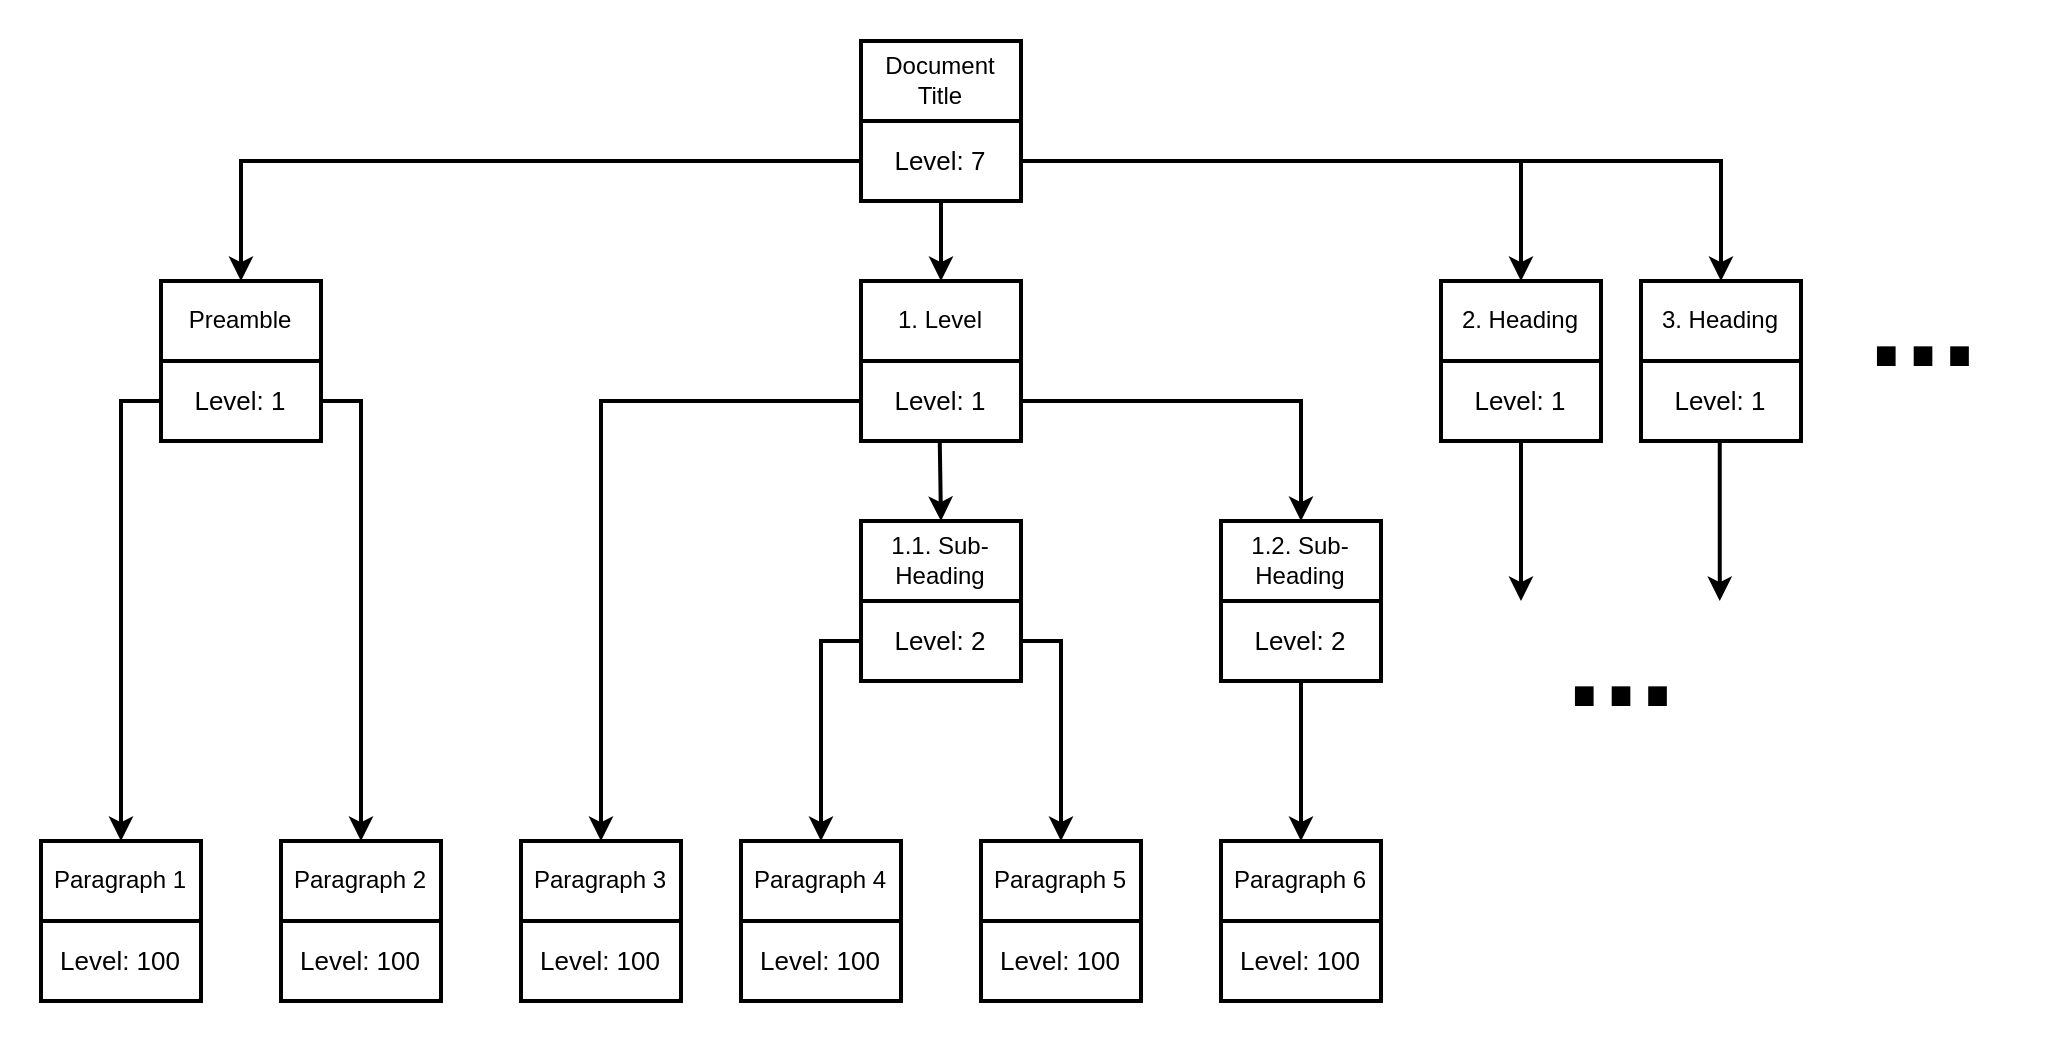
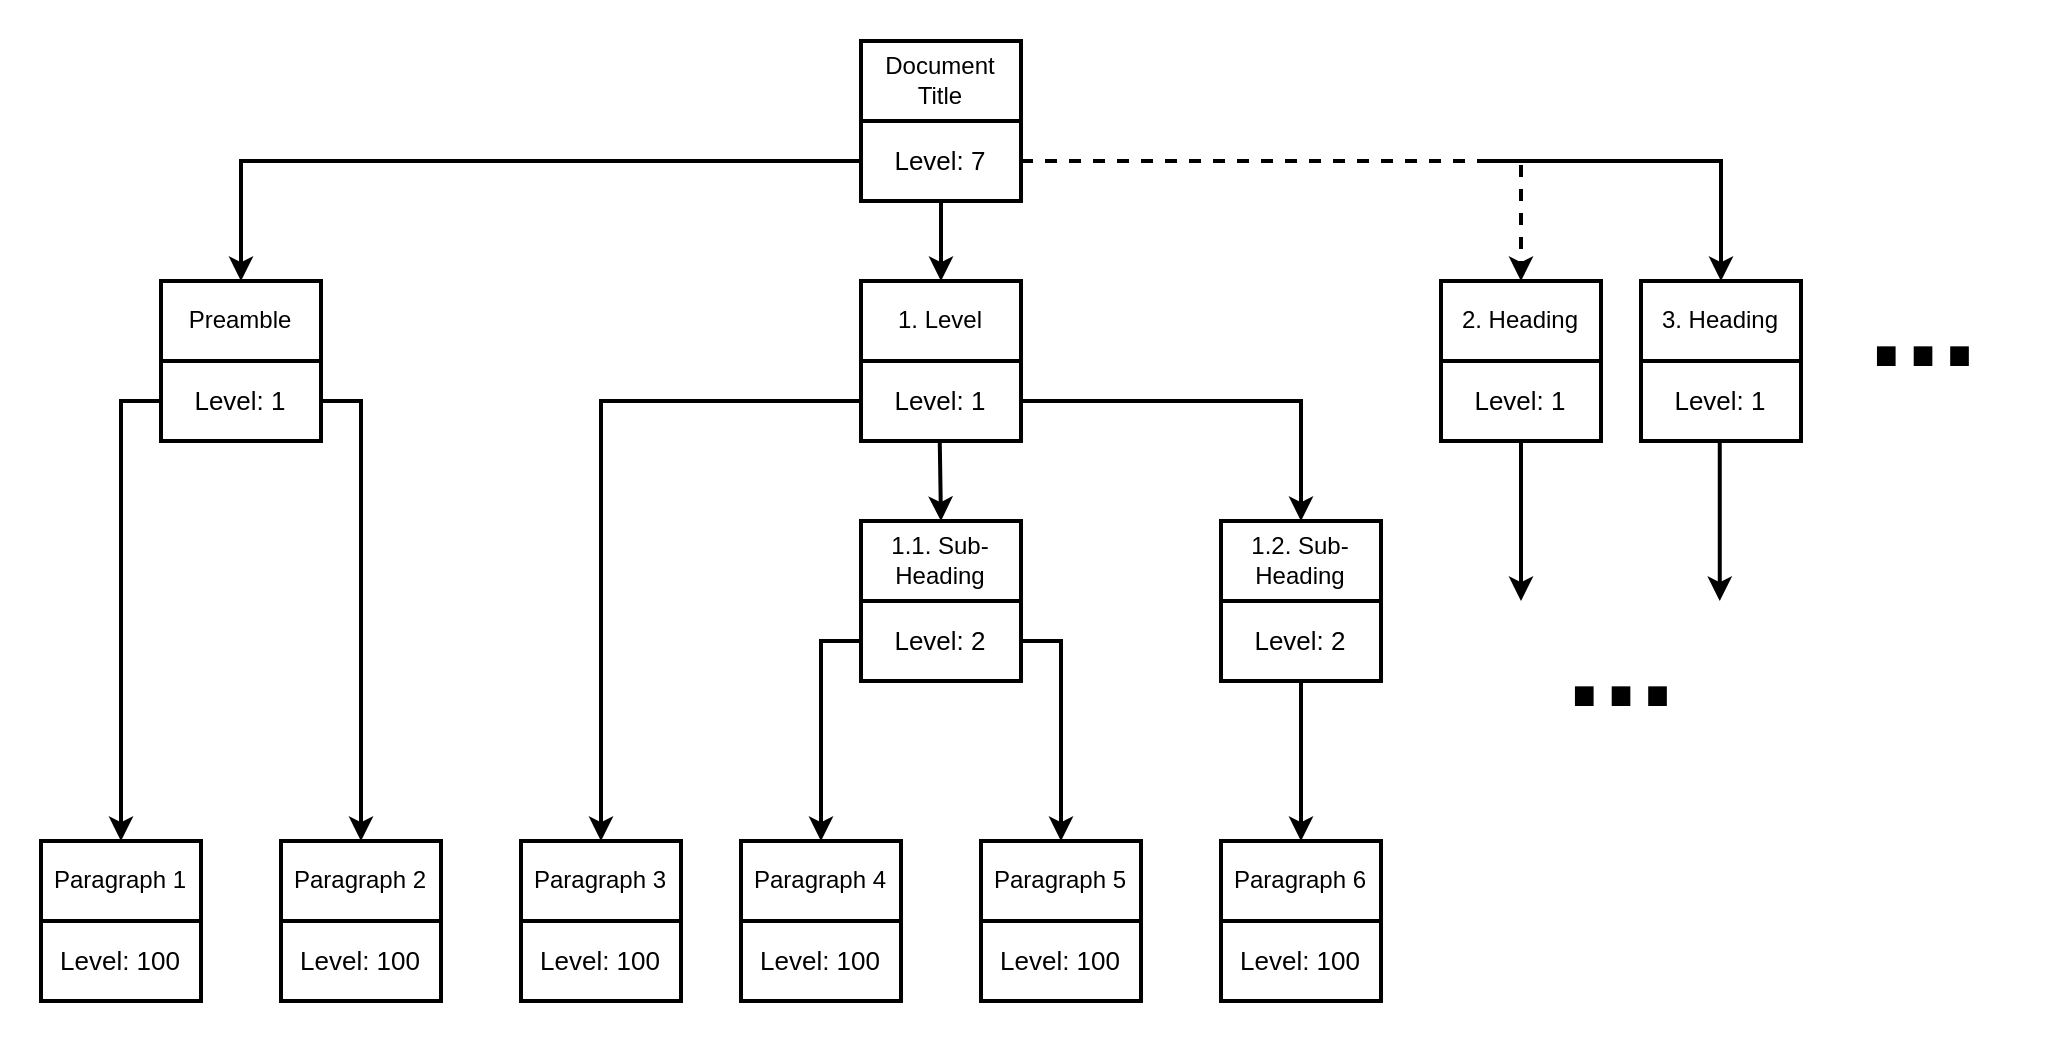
(1038, 161) -> (1038, 161)
